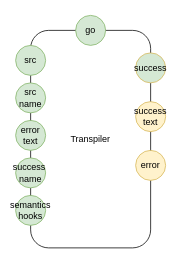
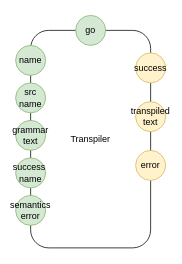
(30, 60) -> (30, 60)
(150, 68) -> (150, 68)
(150, 117) -> (150, 117)
(30, 135) -> (30, 135)
(30, 210) -> (30, 210)
